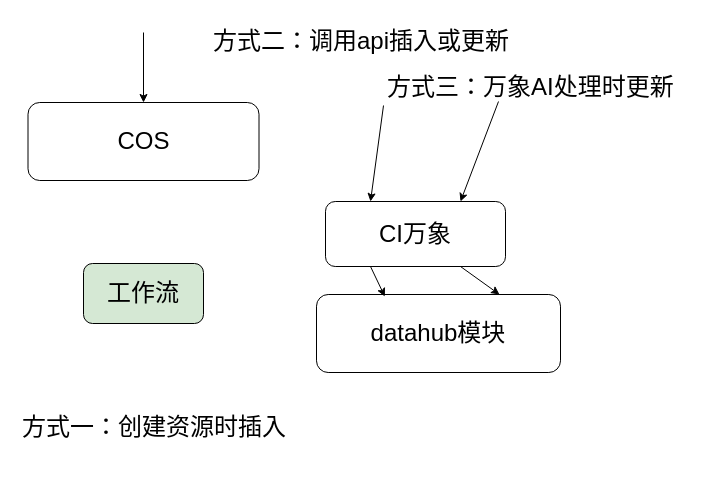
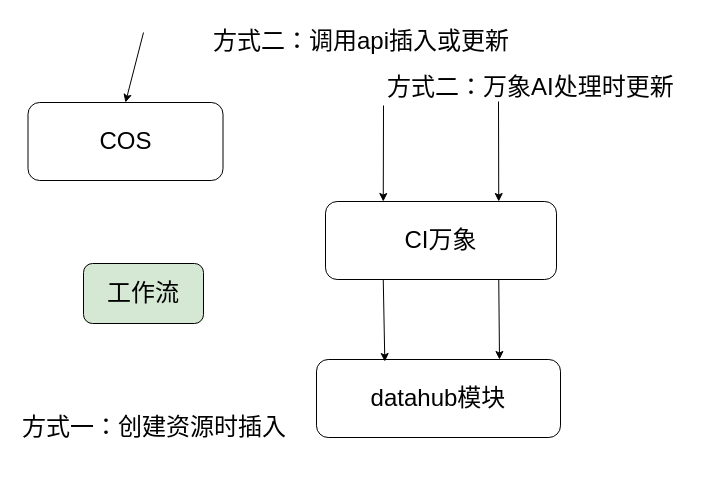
(533, 88) -> (533, 88)
(144, 142) -> (126, 142)
(416, 234) -> (441, 241)
(439, 334) -> (439, 399)
